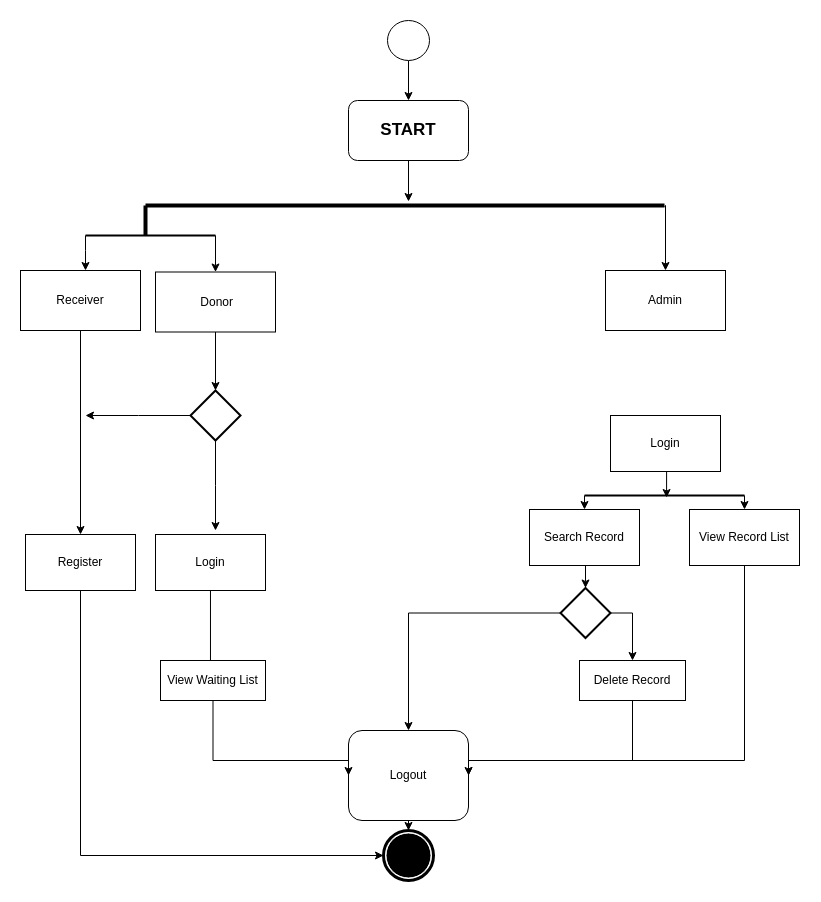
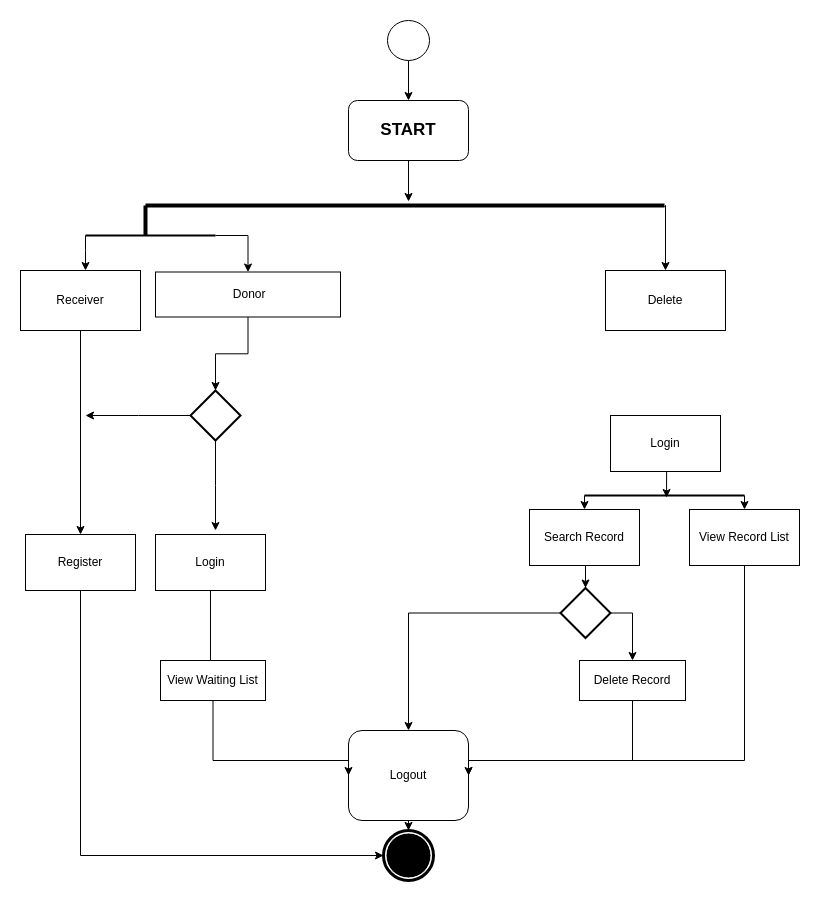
(666, 301) -> (666, 301)
(216, 302) -> (248, 295)
